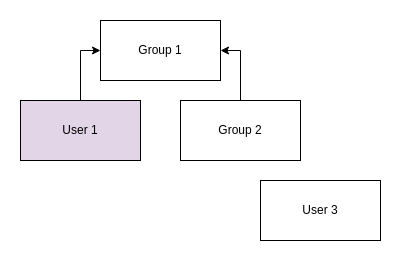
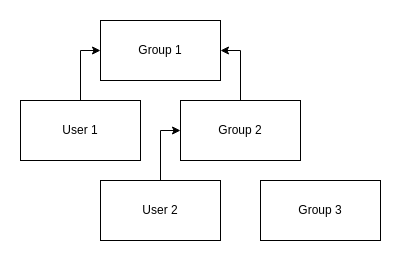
(81, 131) -> (81, 131)
none -> (161, 150)
none -> (161, 211)
(321, 211) -> (321, 211)
